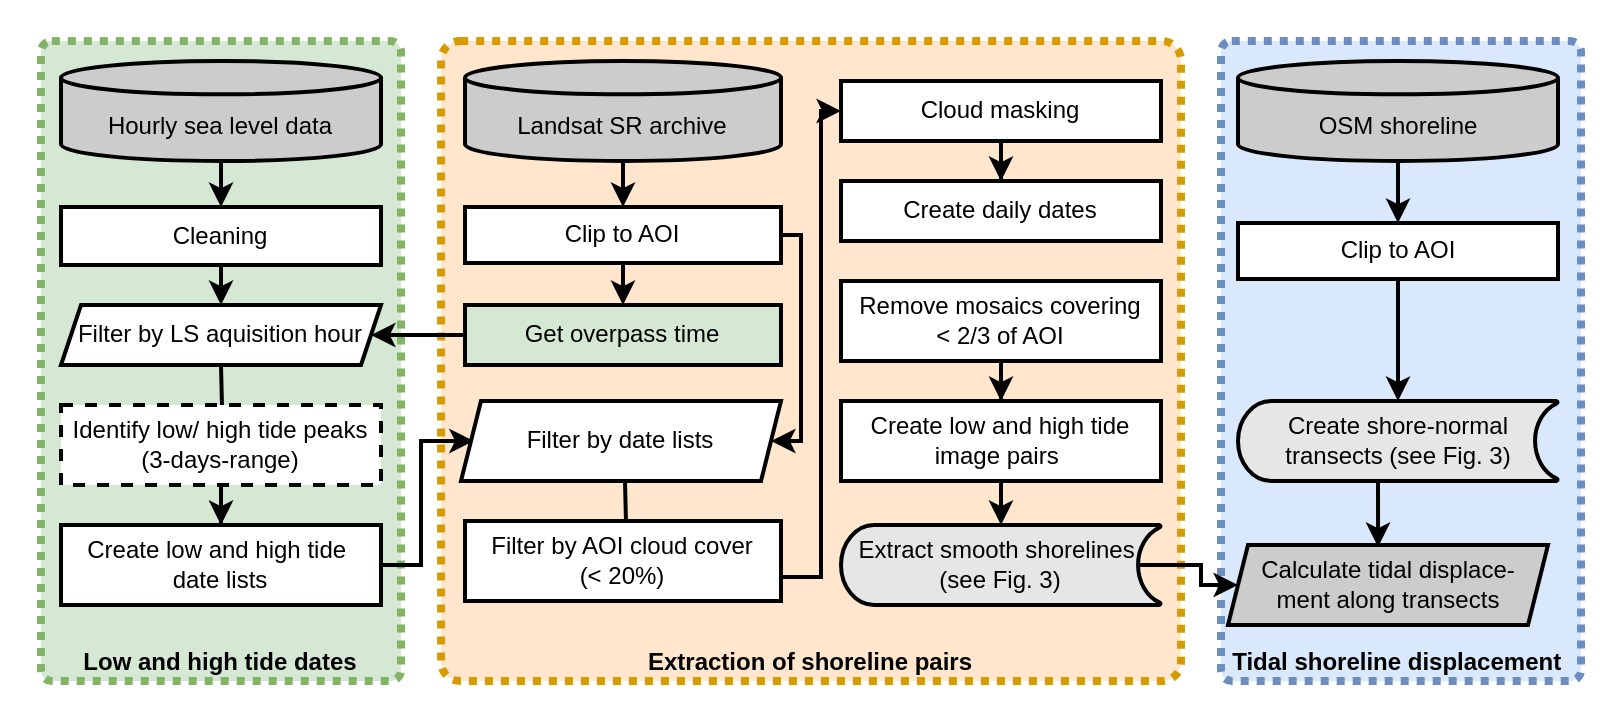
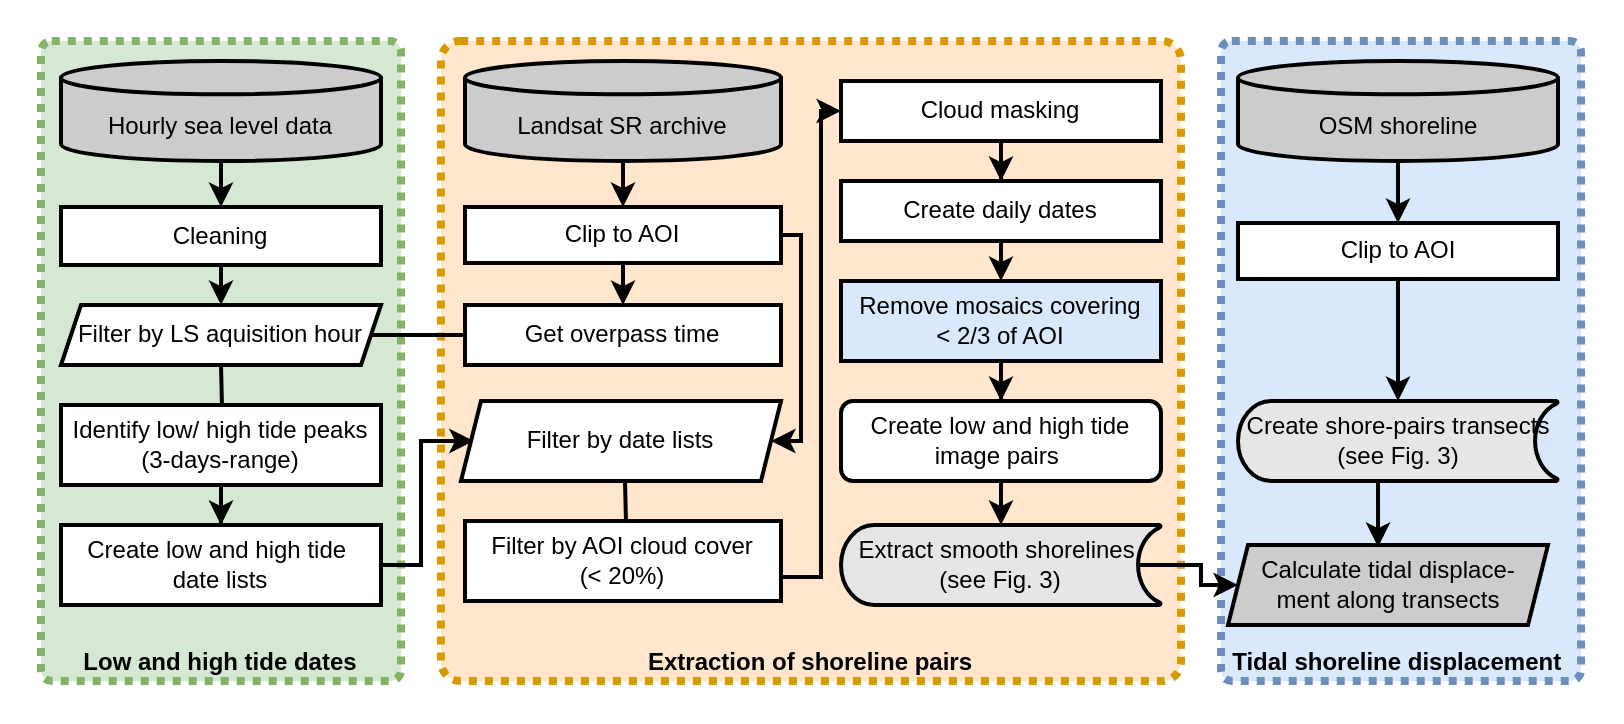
none -> (1001, 252)
(1001, 321) -> (1001, 321)
(389, 335) -> (382, 335)
(623, 335) -> (623, 335)
(1001, 441) -> (1001, 441)
(1399, 441) -> (1399, 441)
(221, 445) -> (221, 445)
